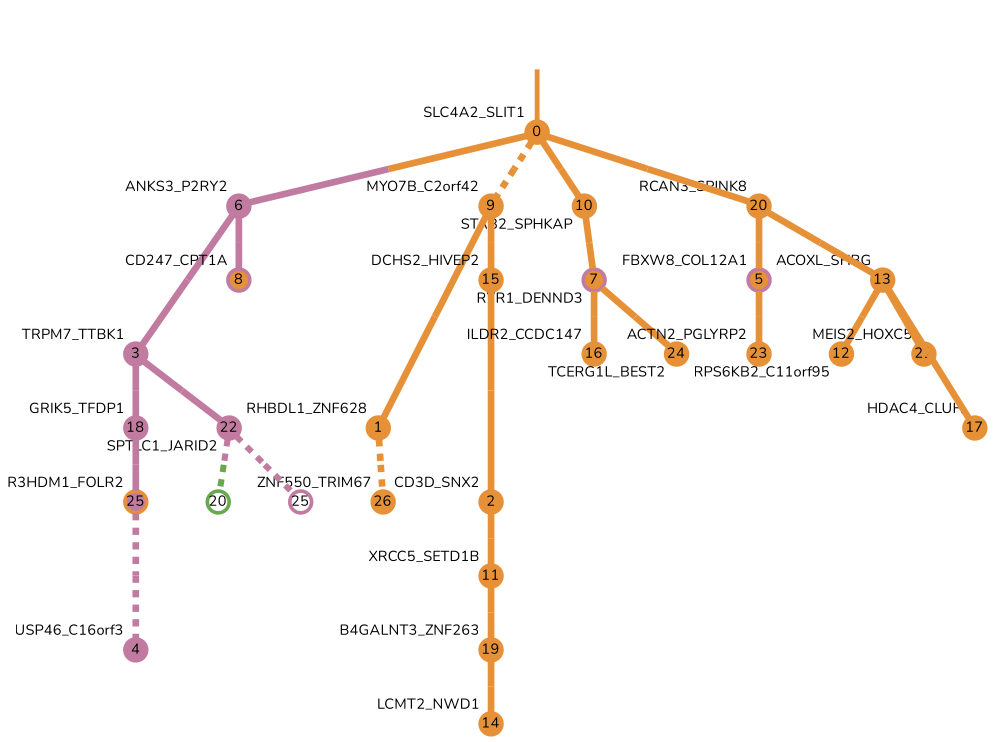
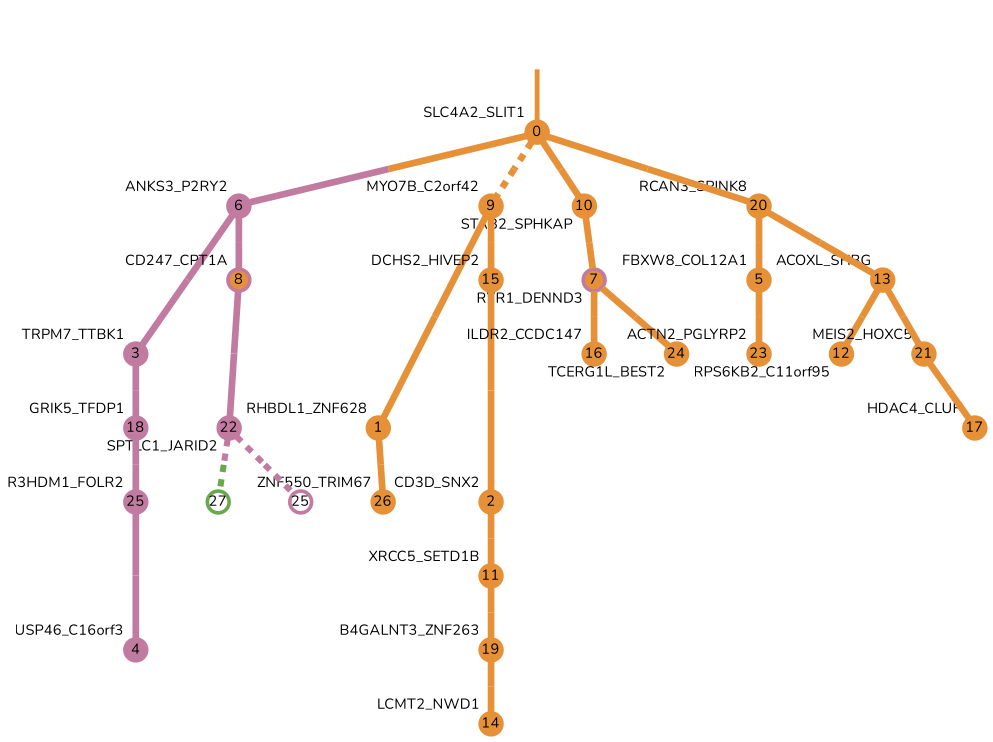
(759, 280) -> (759, 280)
(929, 354) -> (949, 391)
(182, 391) -> (234, 354)
(381, 465) -> (381, 465)
(136, 502) -> (136, 502)
(218, 502) -> (218, 502)
(136, 576) -> (136, 576)
